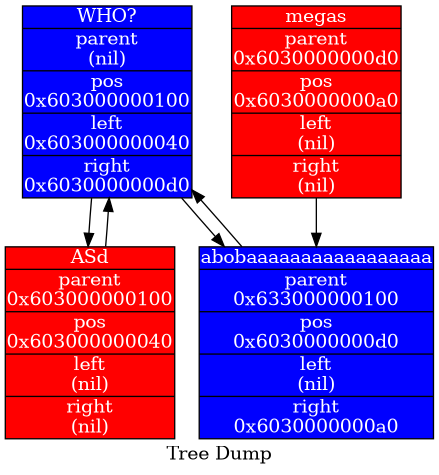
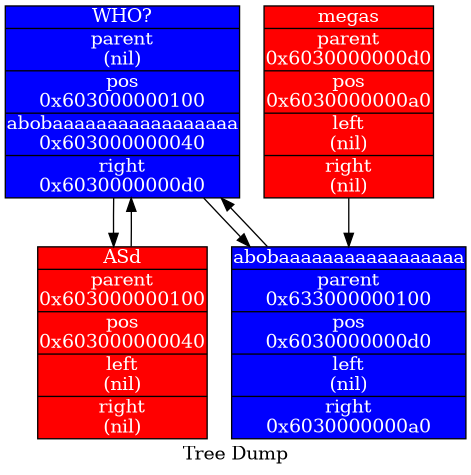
(107, 124) -> (122, 124)
